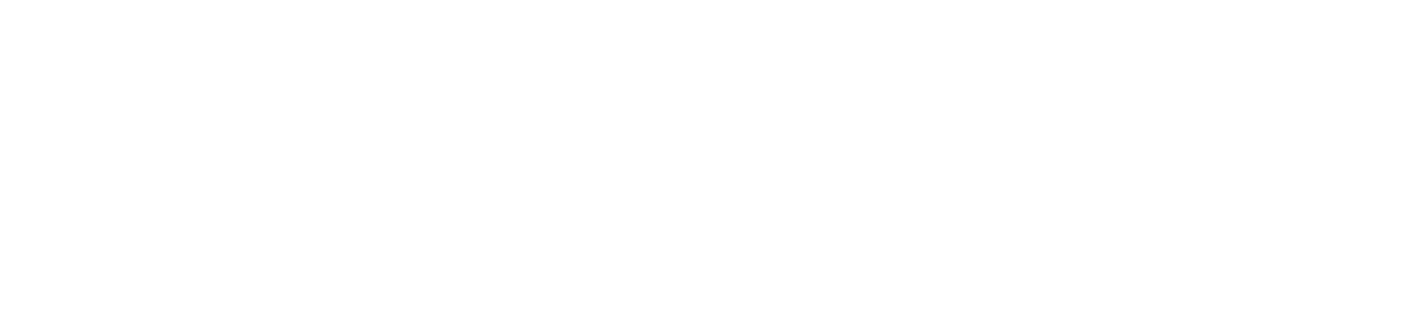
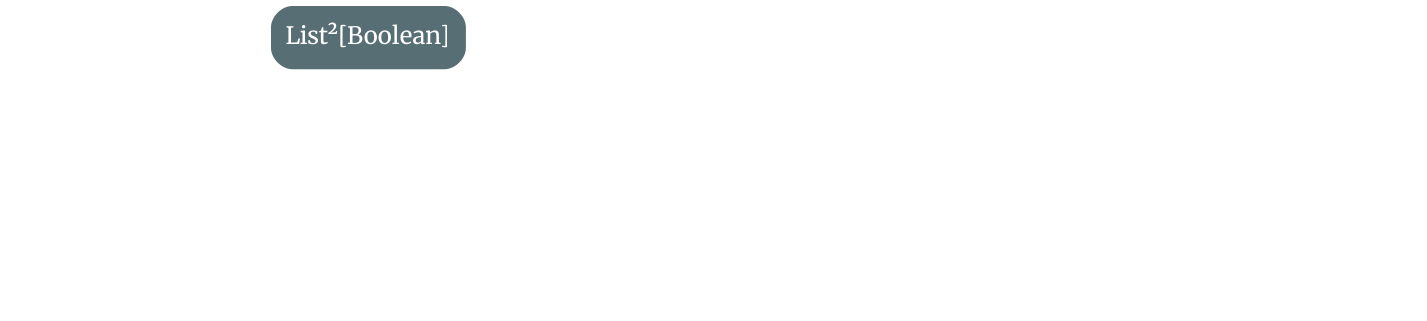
none -> (368, 38)
